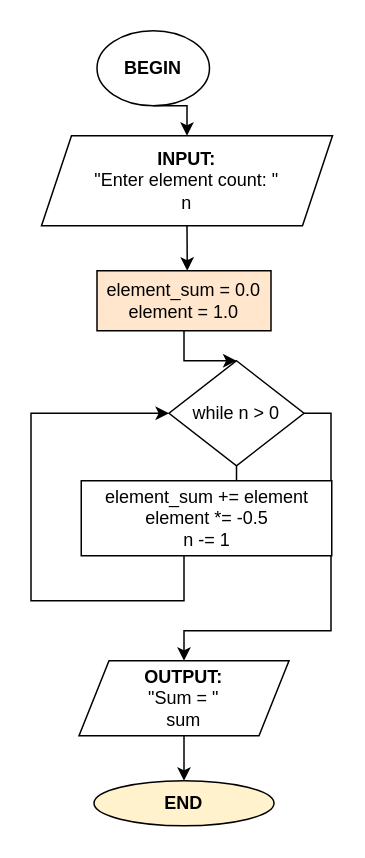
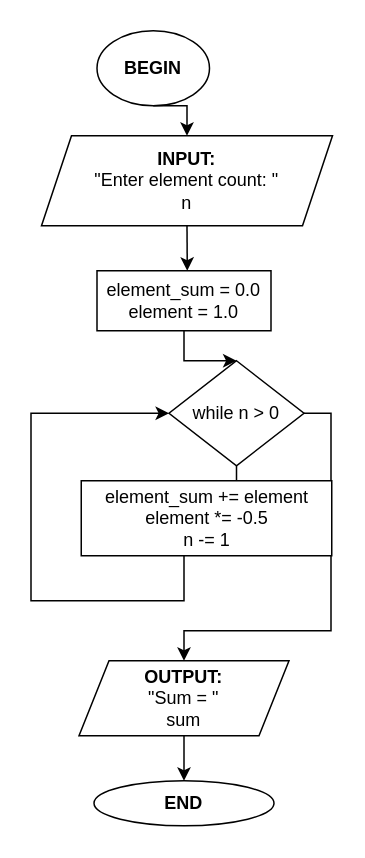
(184, 301) -> (184, 301)
(184, 803) -> (184, 803)
